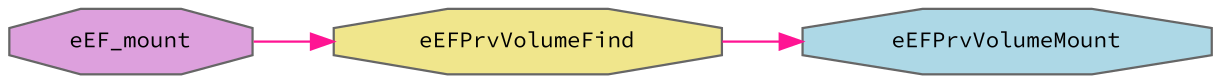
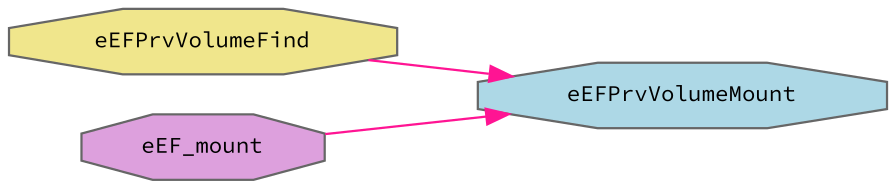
(282, 42) -> (406, 125)
